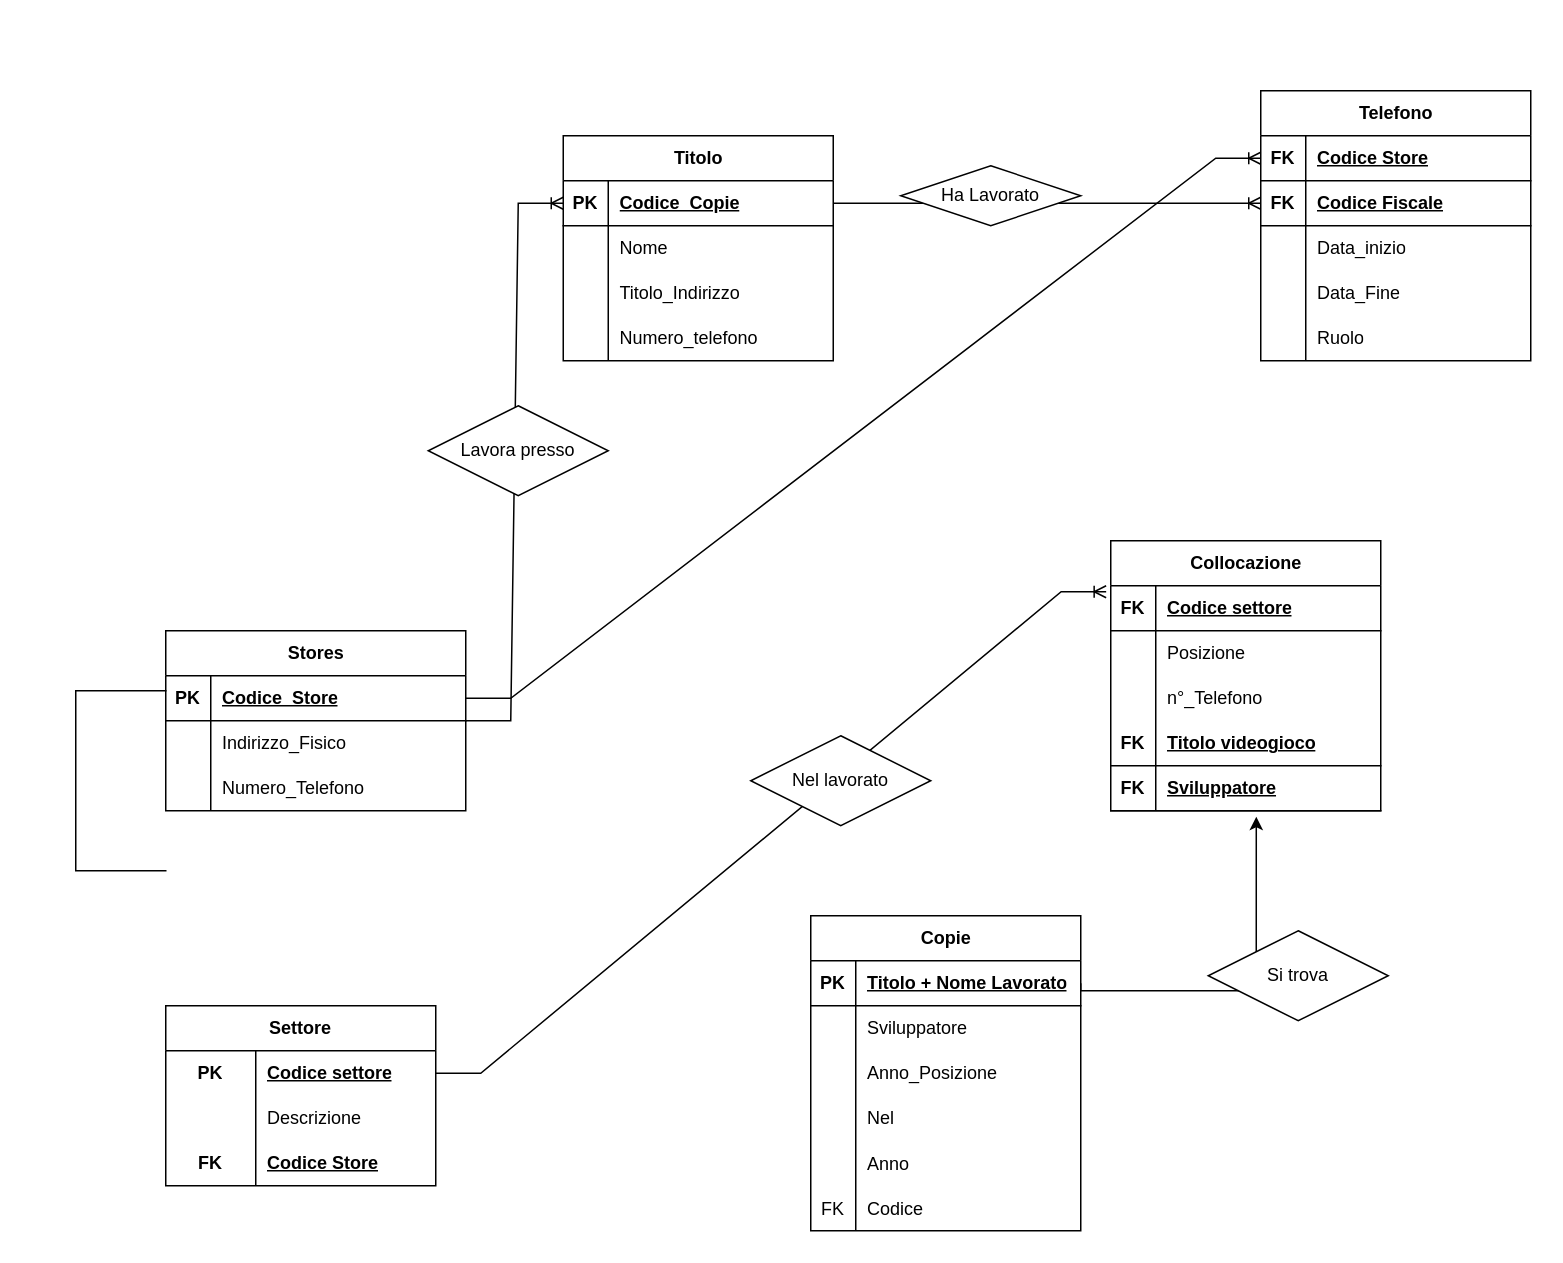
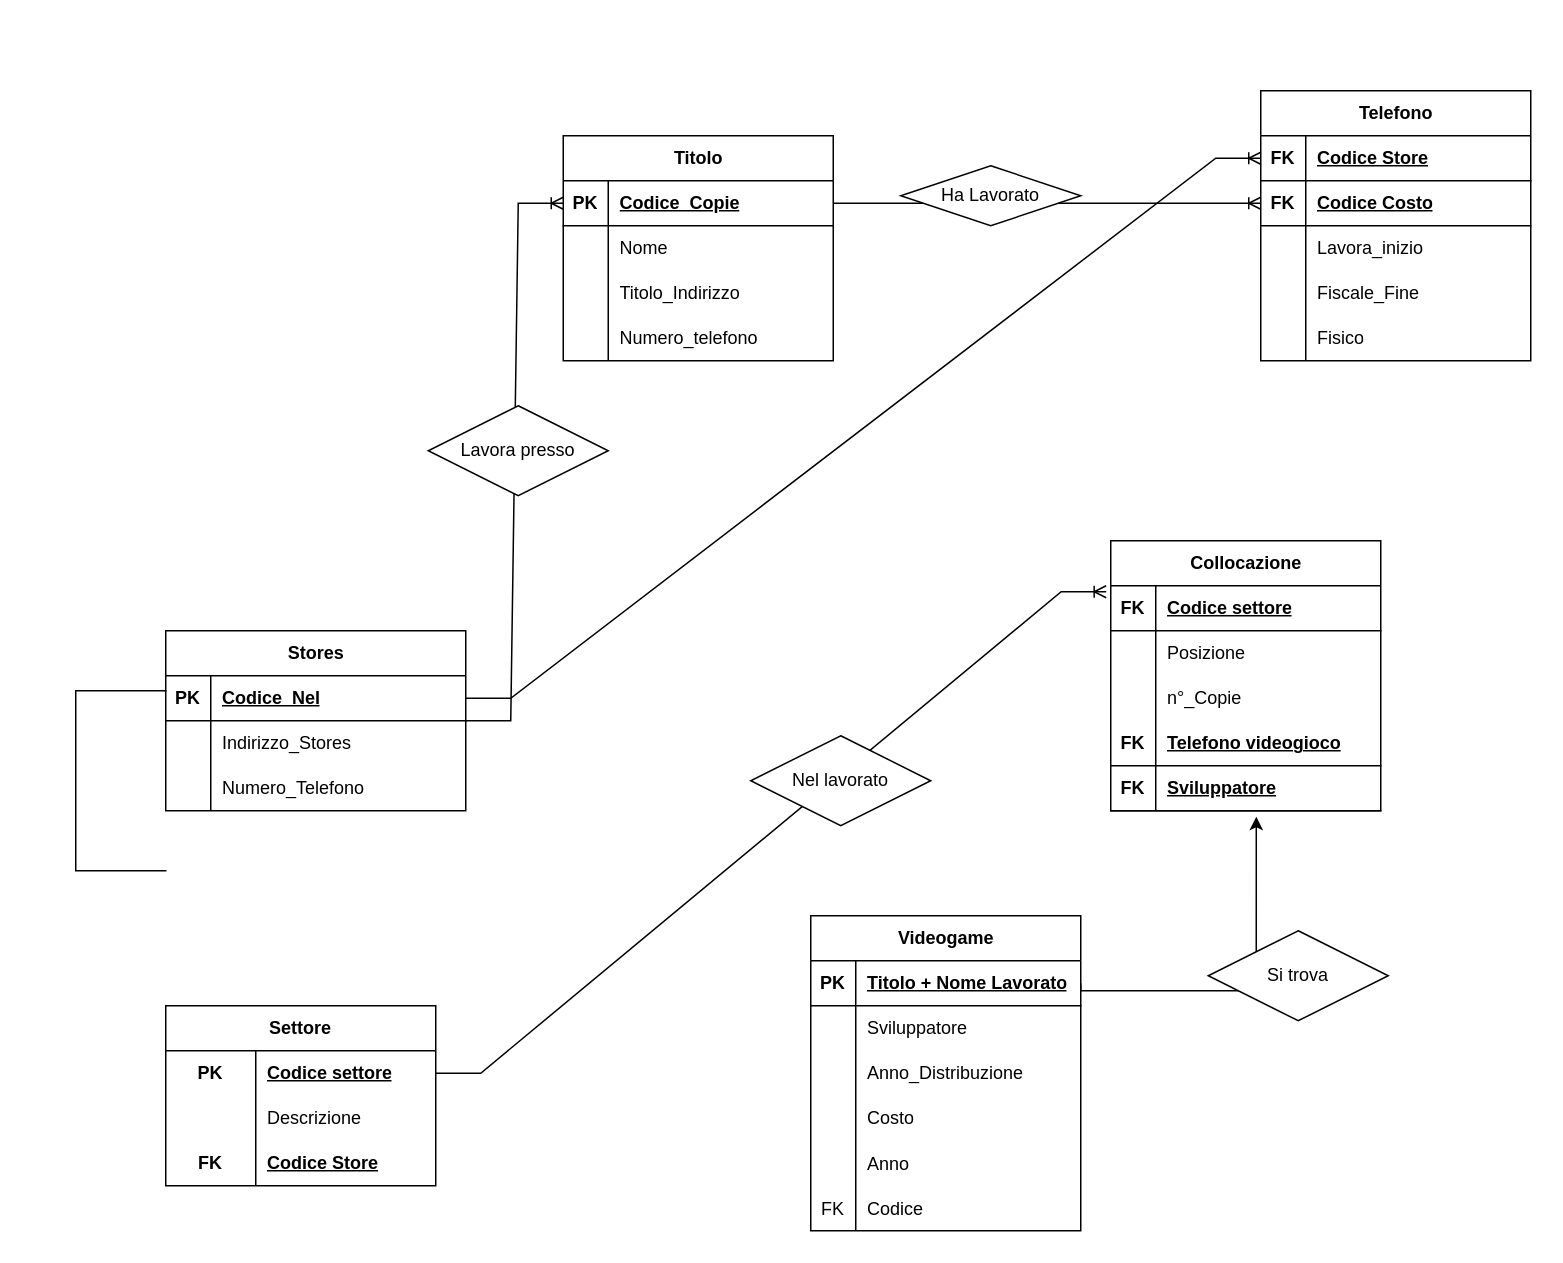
(1379, 203) -> (1374, 203)
(1366, 248) -> (1376, 248)
(1361, 293) -> (1371, 293)
(1341, 338) -> (1343, 338)
(281, 698) -> (268, 698)
(1221, 698) -> (1206, 698)
(294, 743) -> (299, 743)
(1242, 743) -> (1254, 743)
(947, 938) -> (947, 938)
(934, 1073) -> (951, 1073)
(881, 1118) -> (893, 1118)
